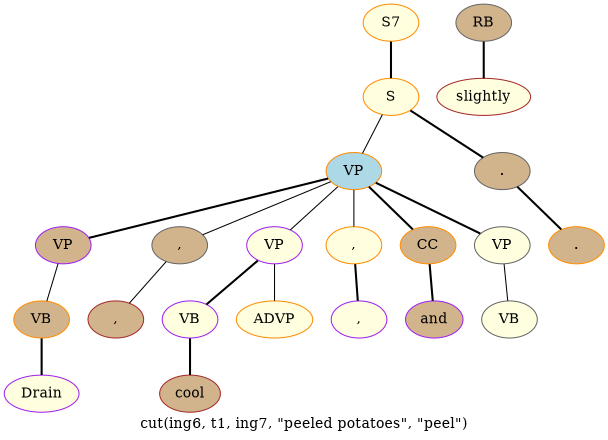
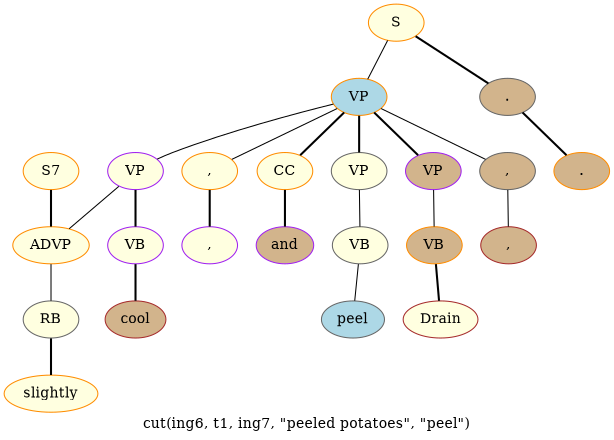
(484, 23) -> (51, 319)
(391, 60) -> (51, 208)
(484, 97) -> (51, 394)
(428, 245) -> (285, 171)
none -> (51, 282)
none -> (353, 319)
(42, 394) -> (441, 319)
